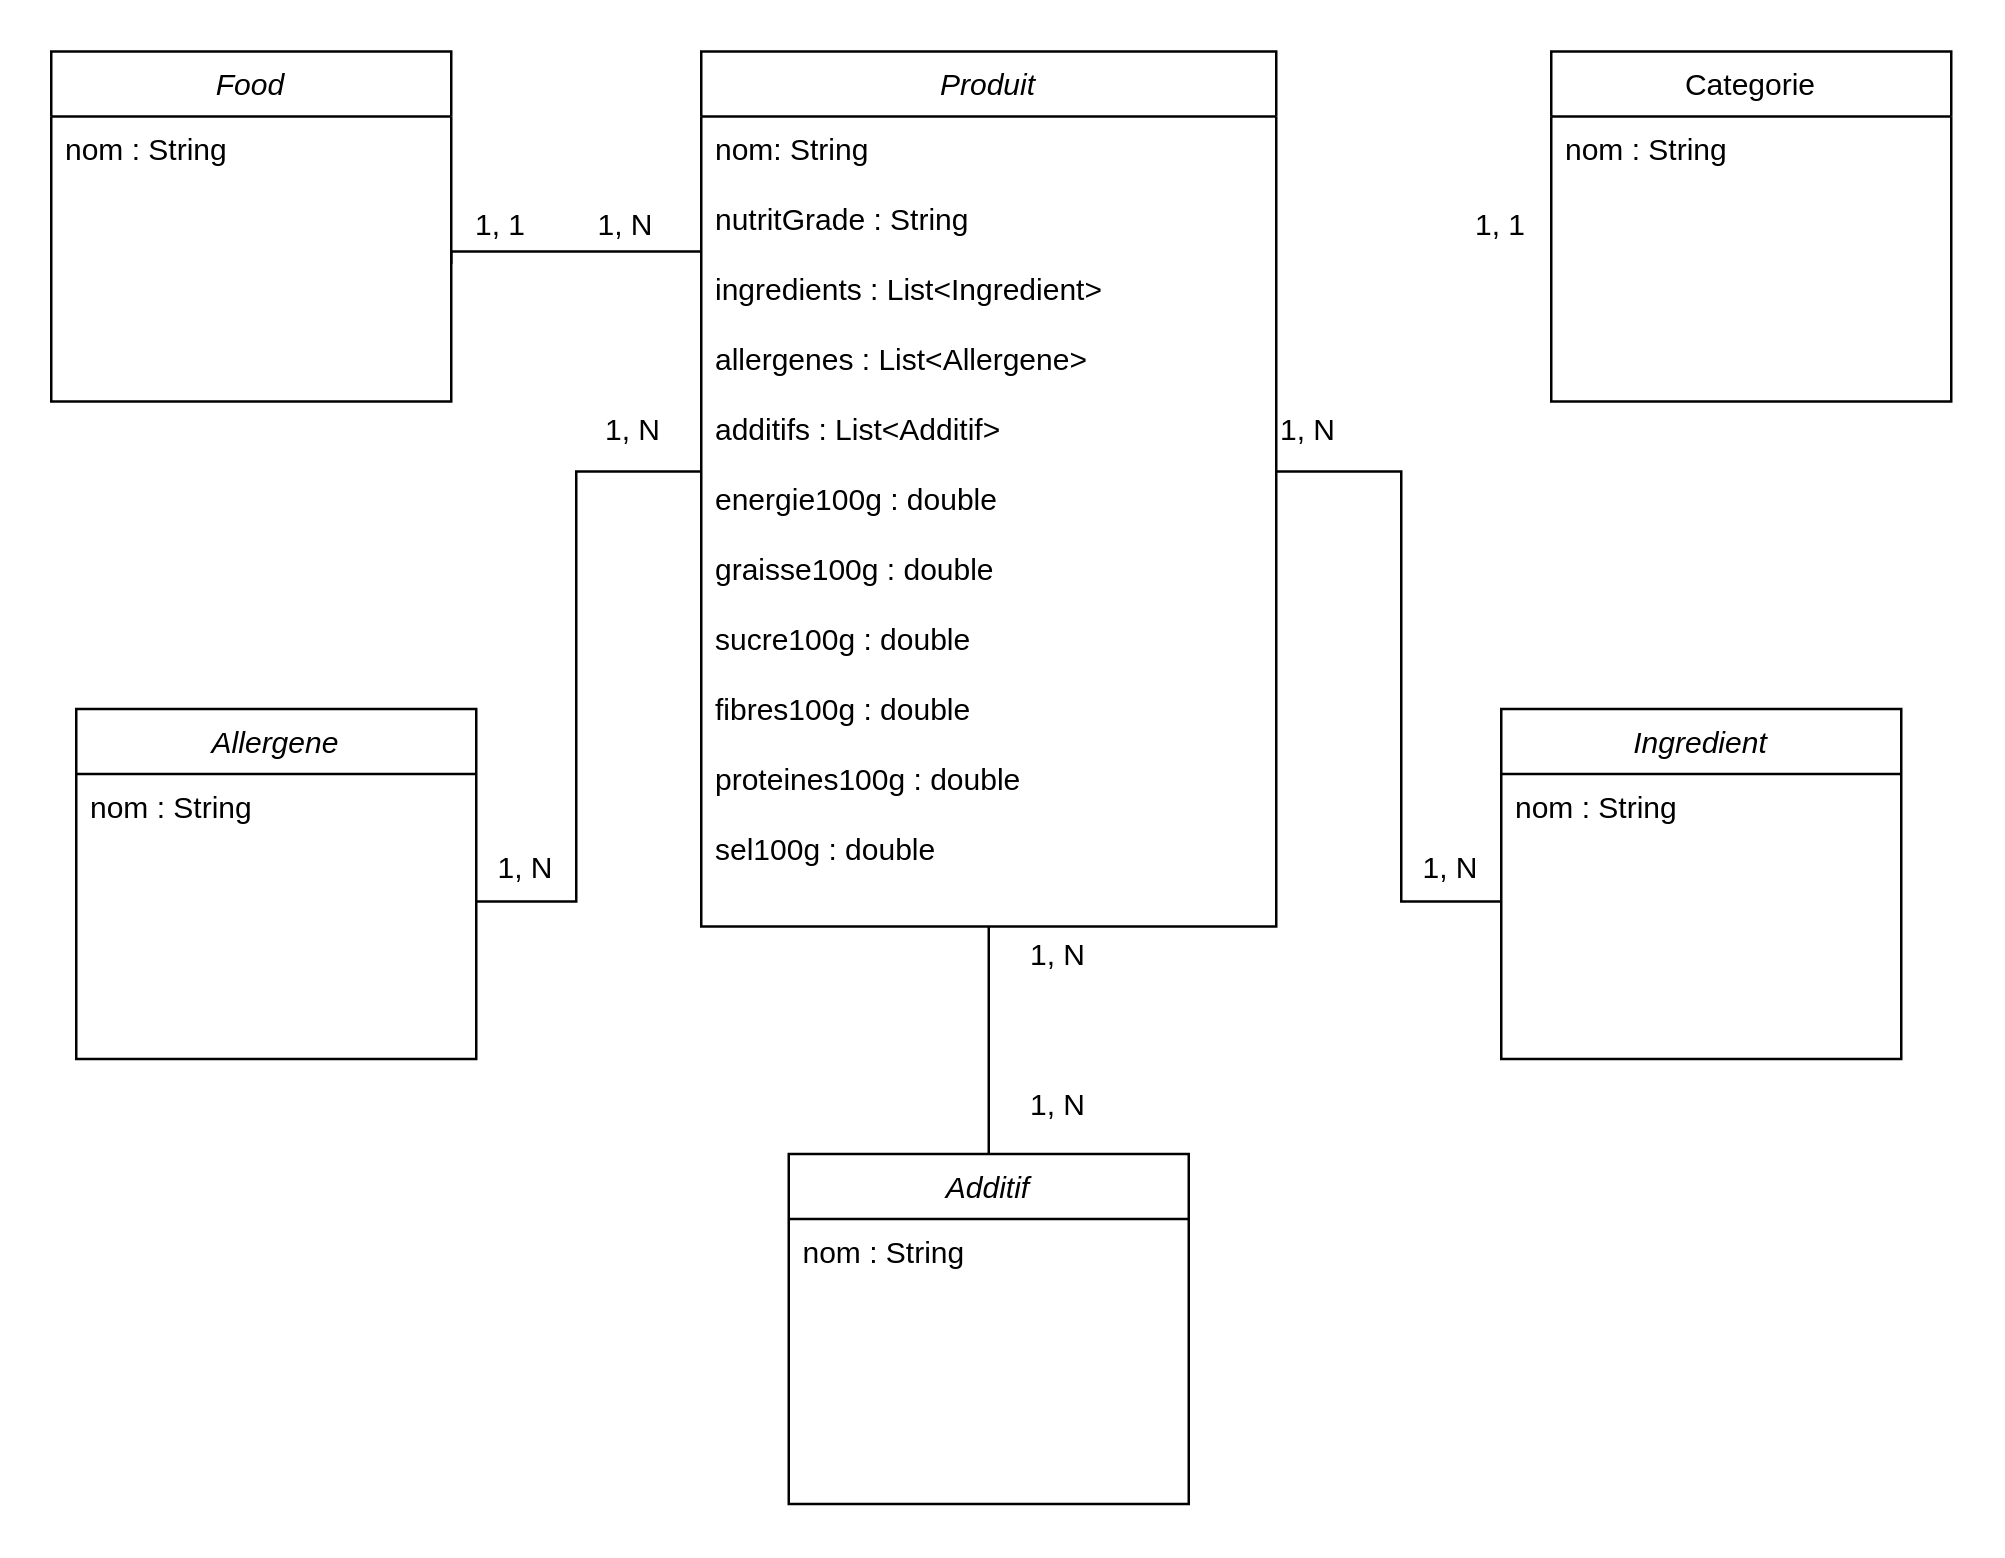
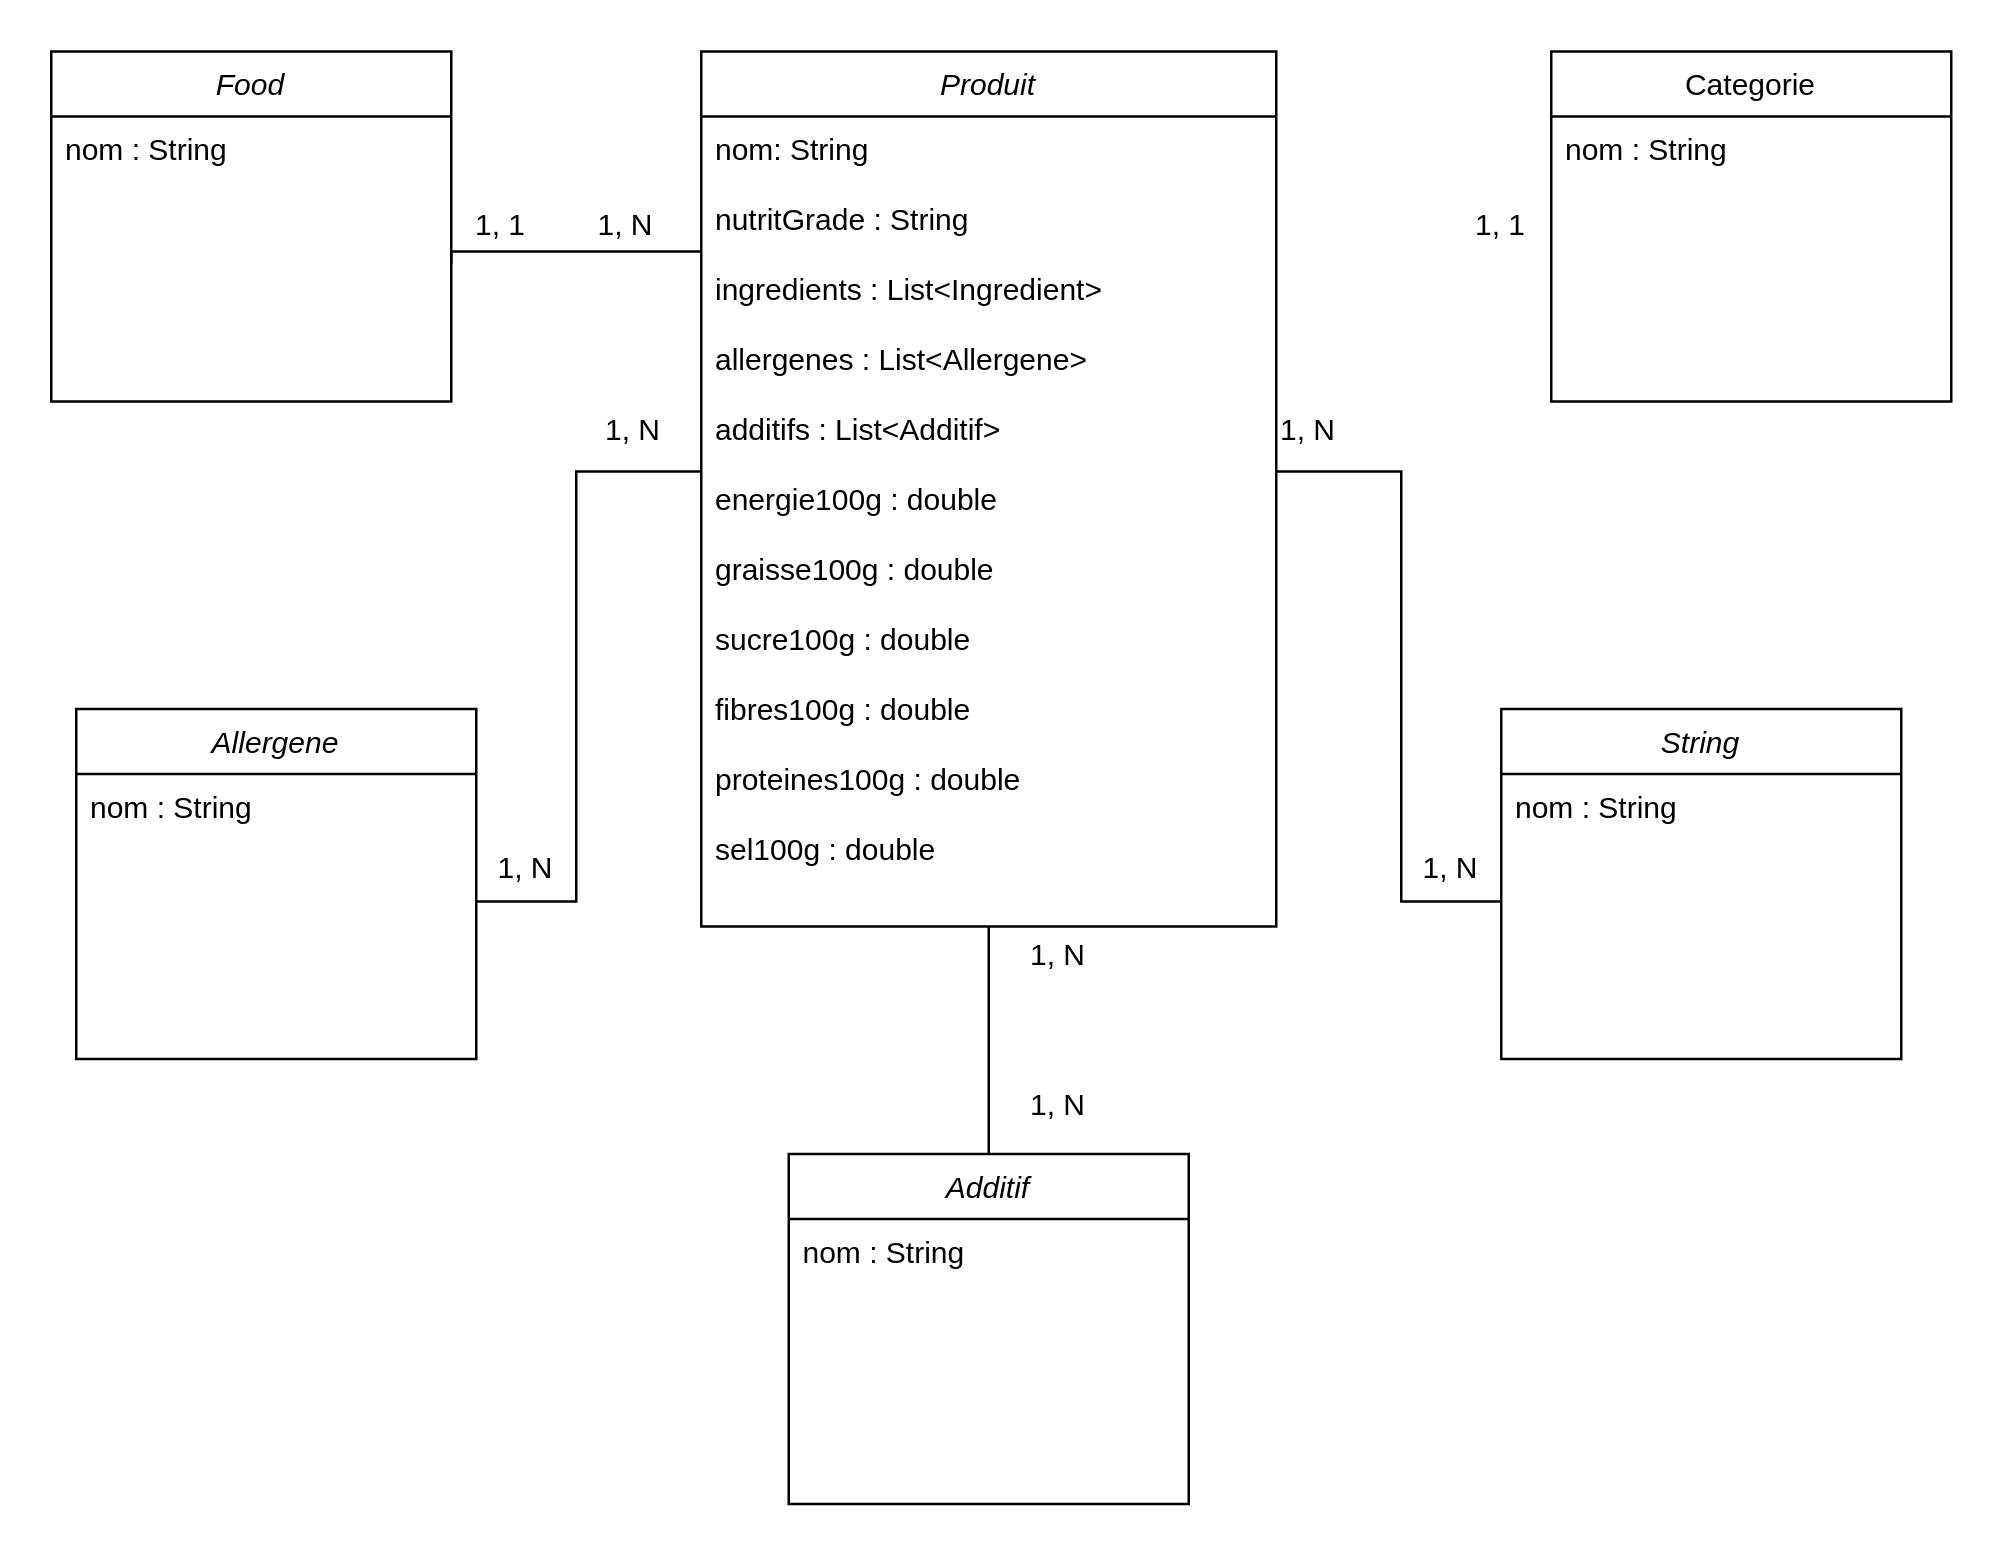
(1700, 743) -> (1700, 743)
